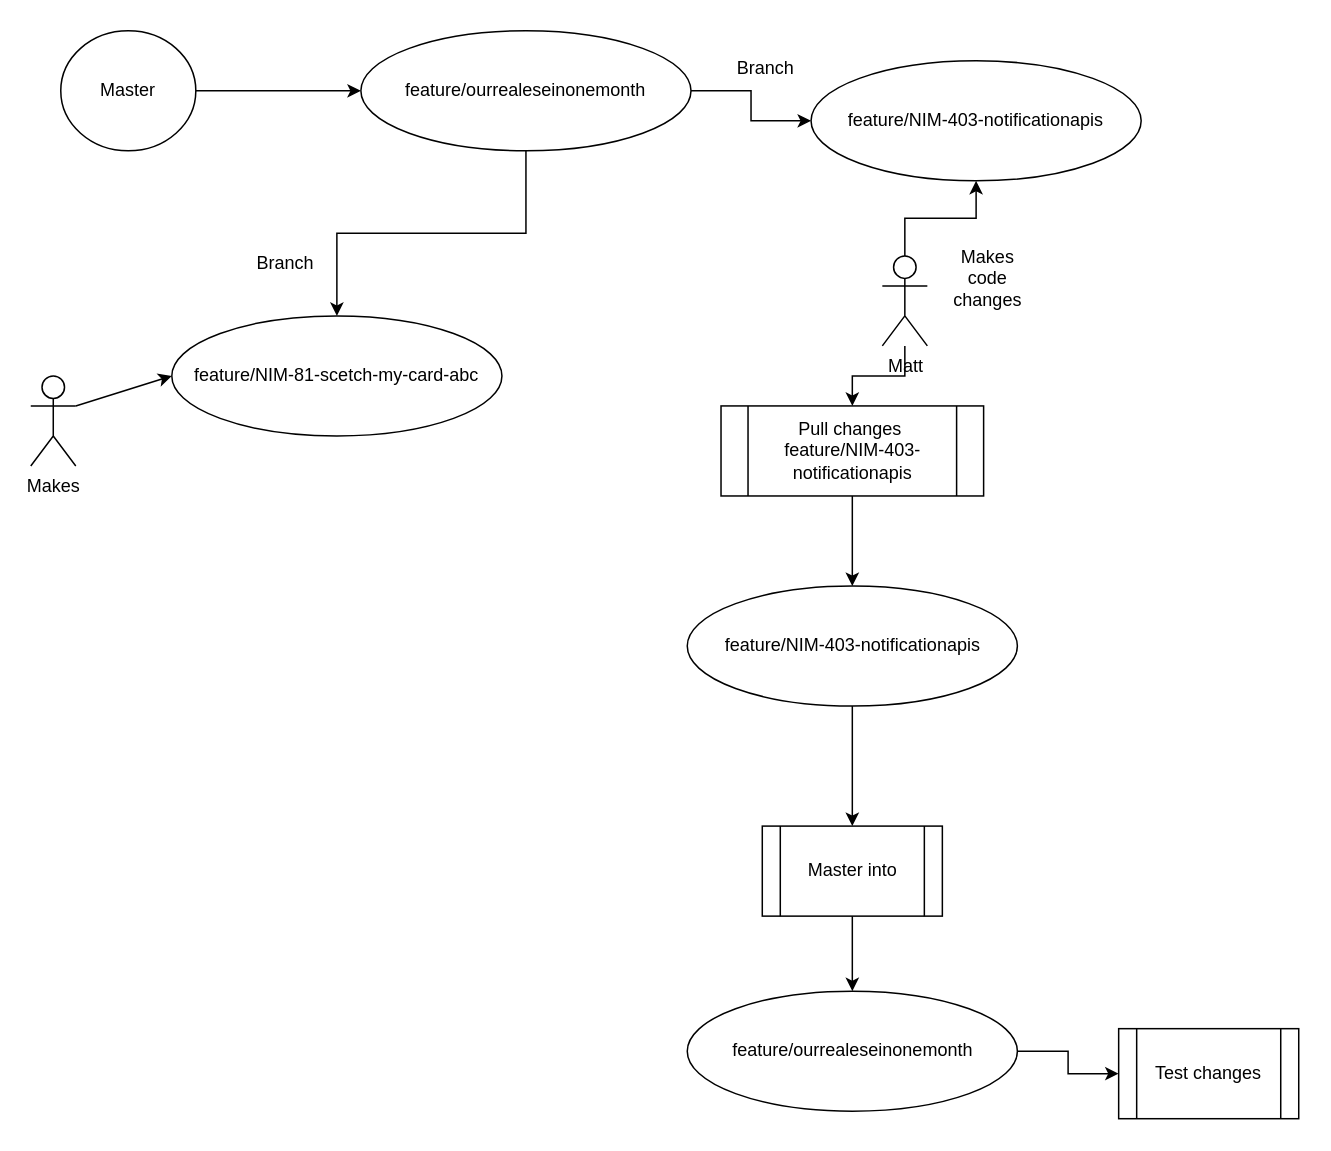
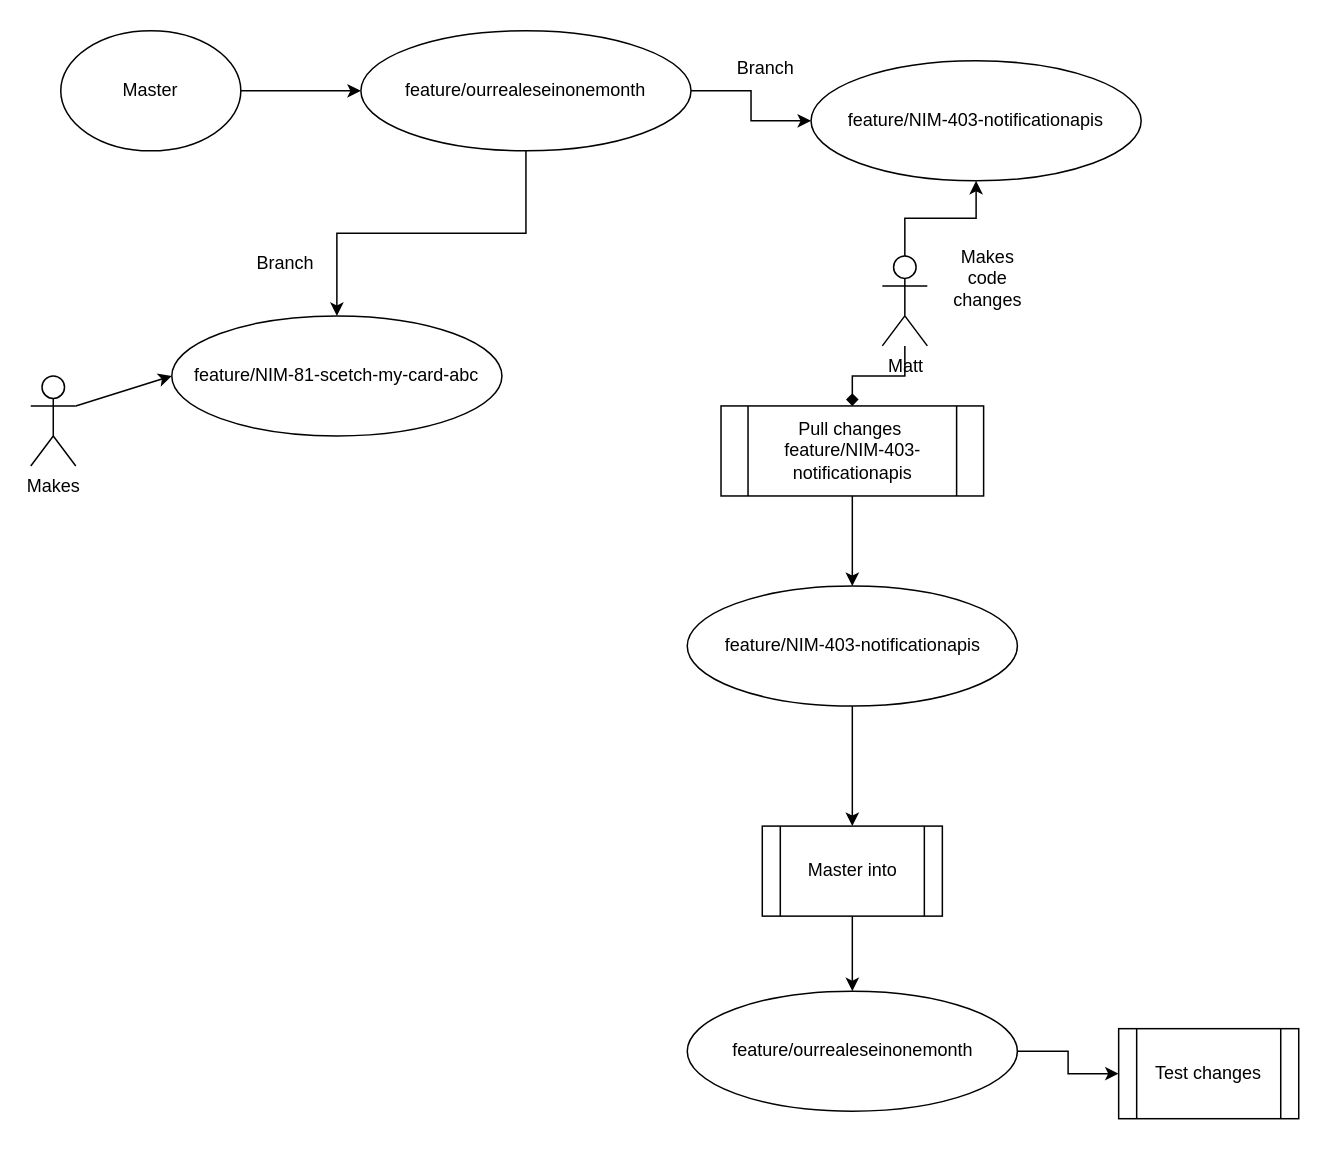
(128, 91) -> (151, 91)
(852, 394) -> (852, 393)
